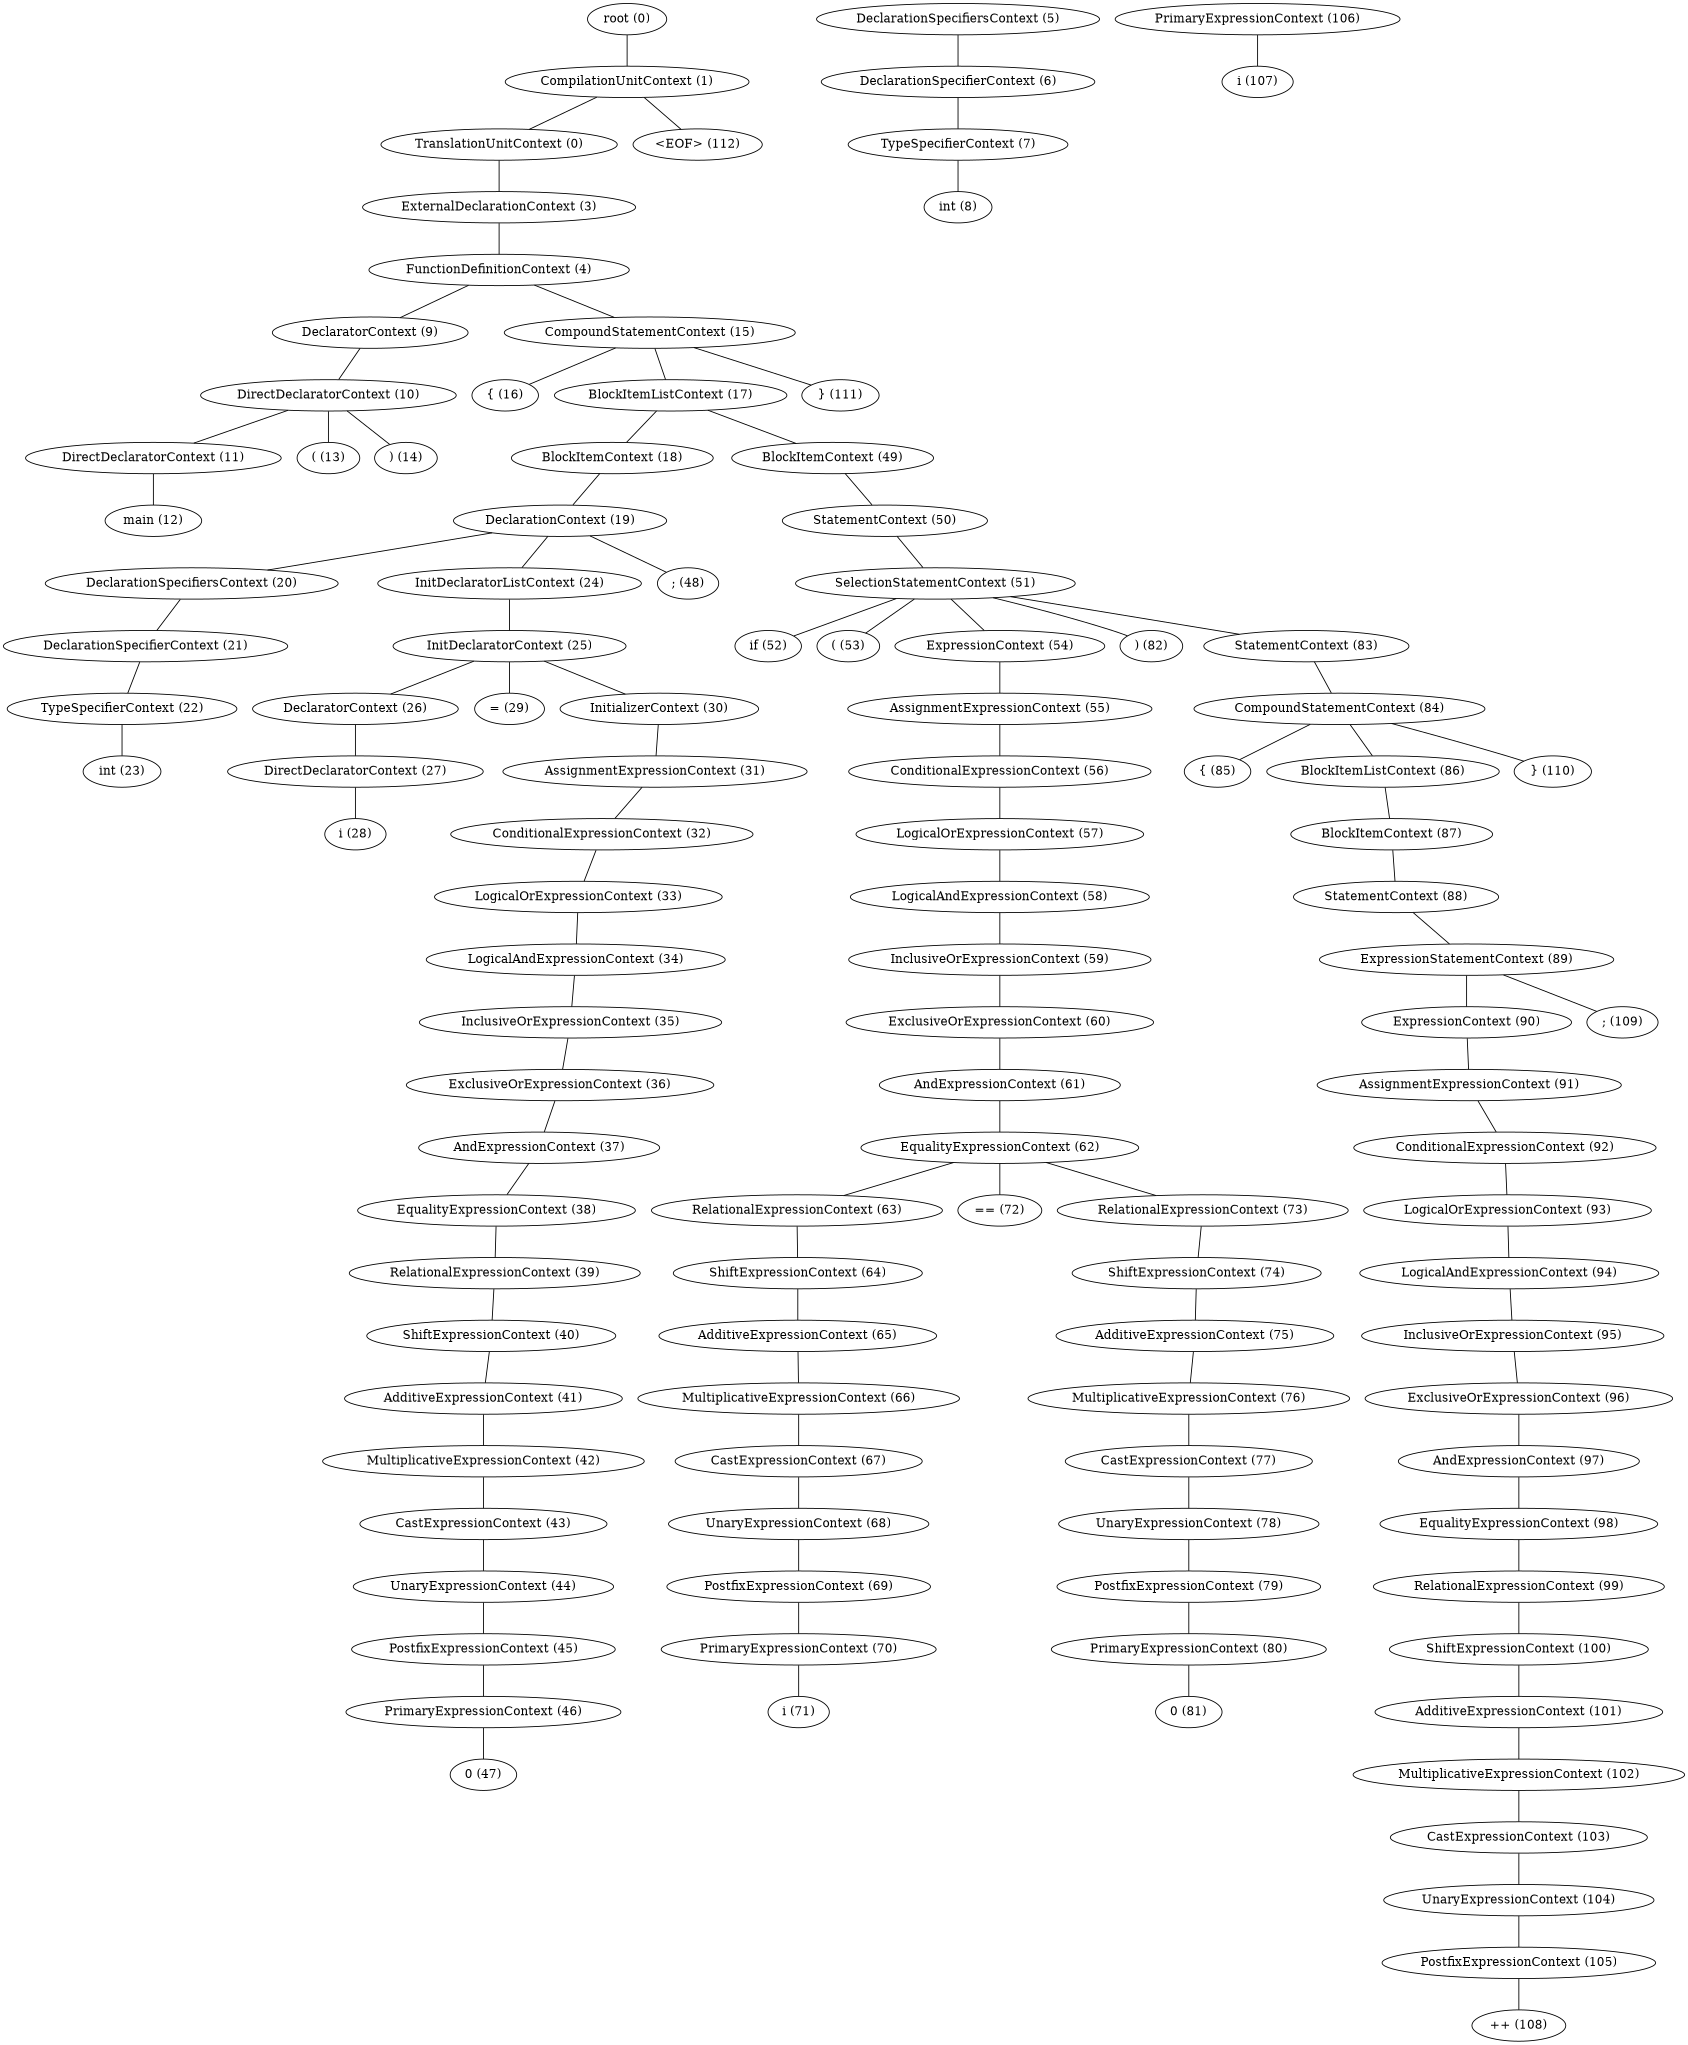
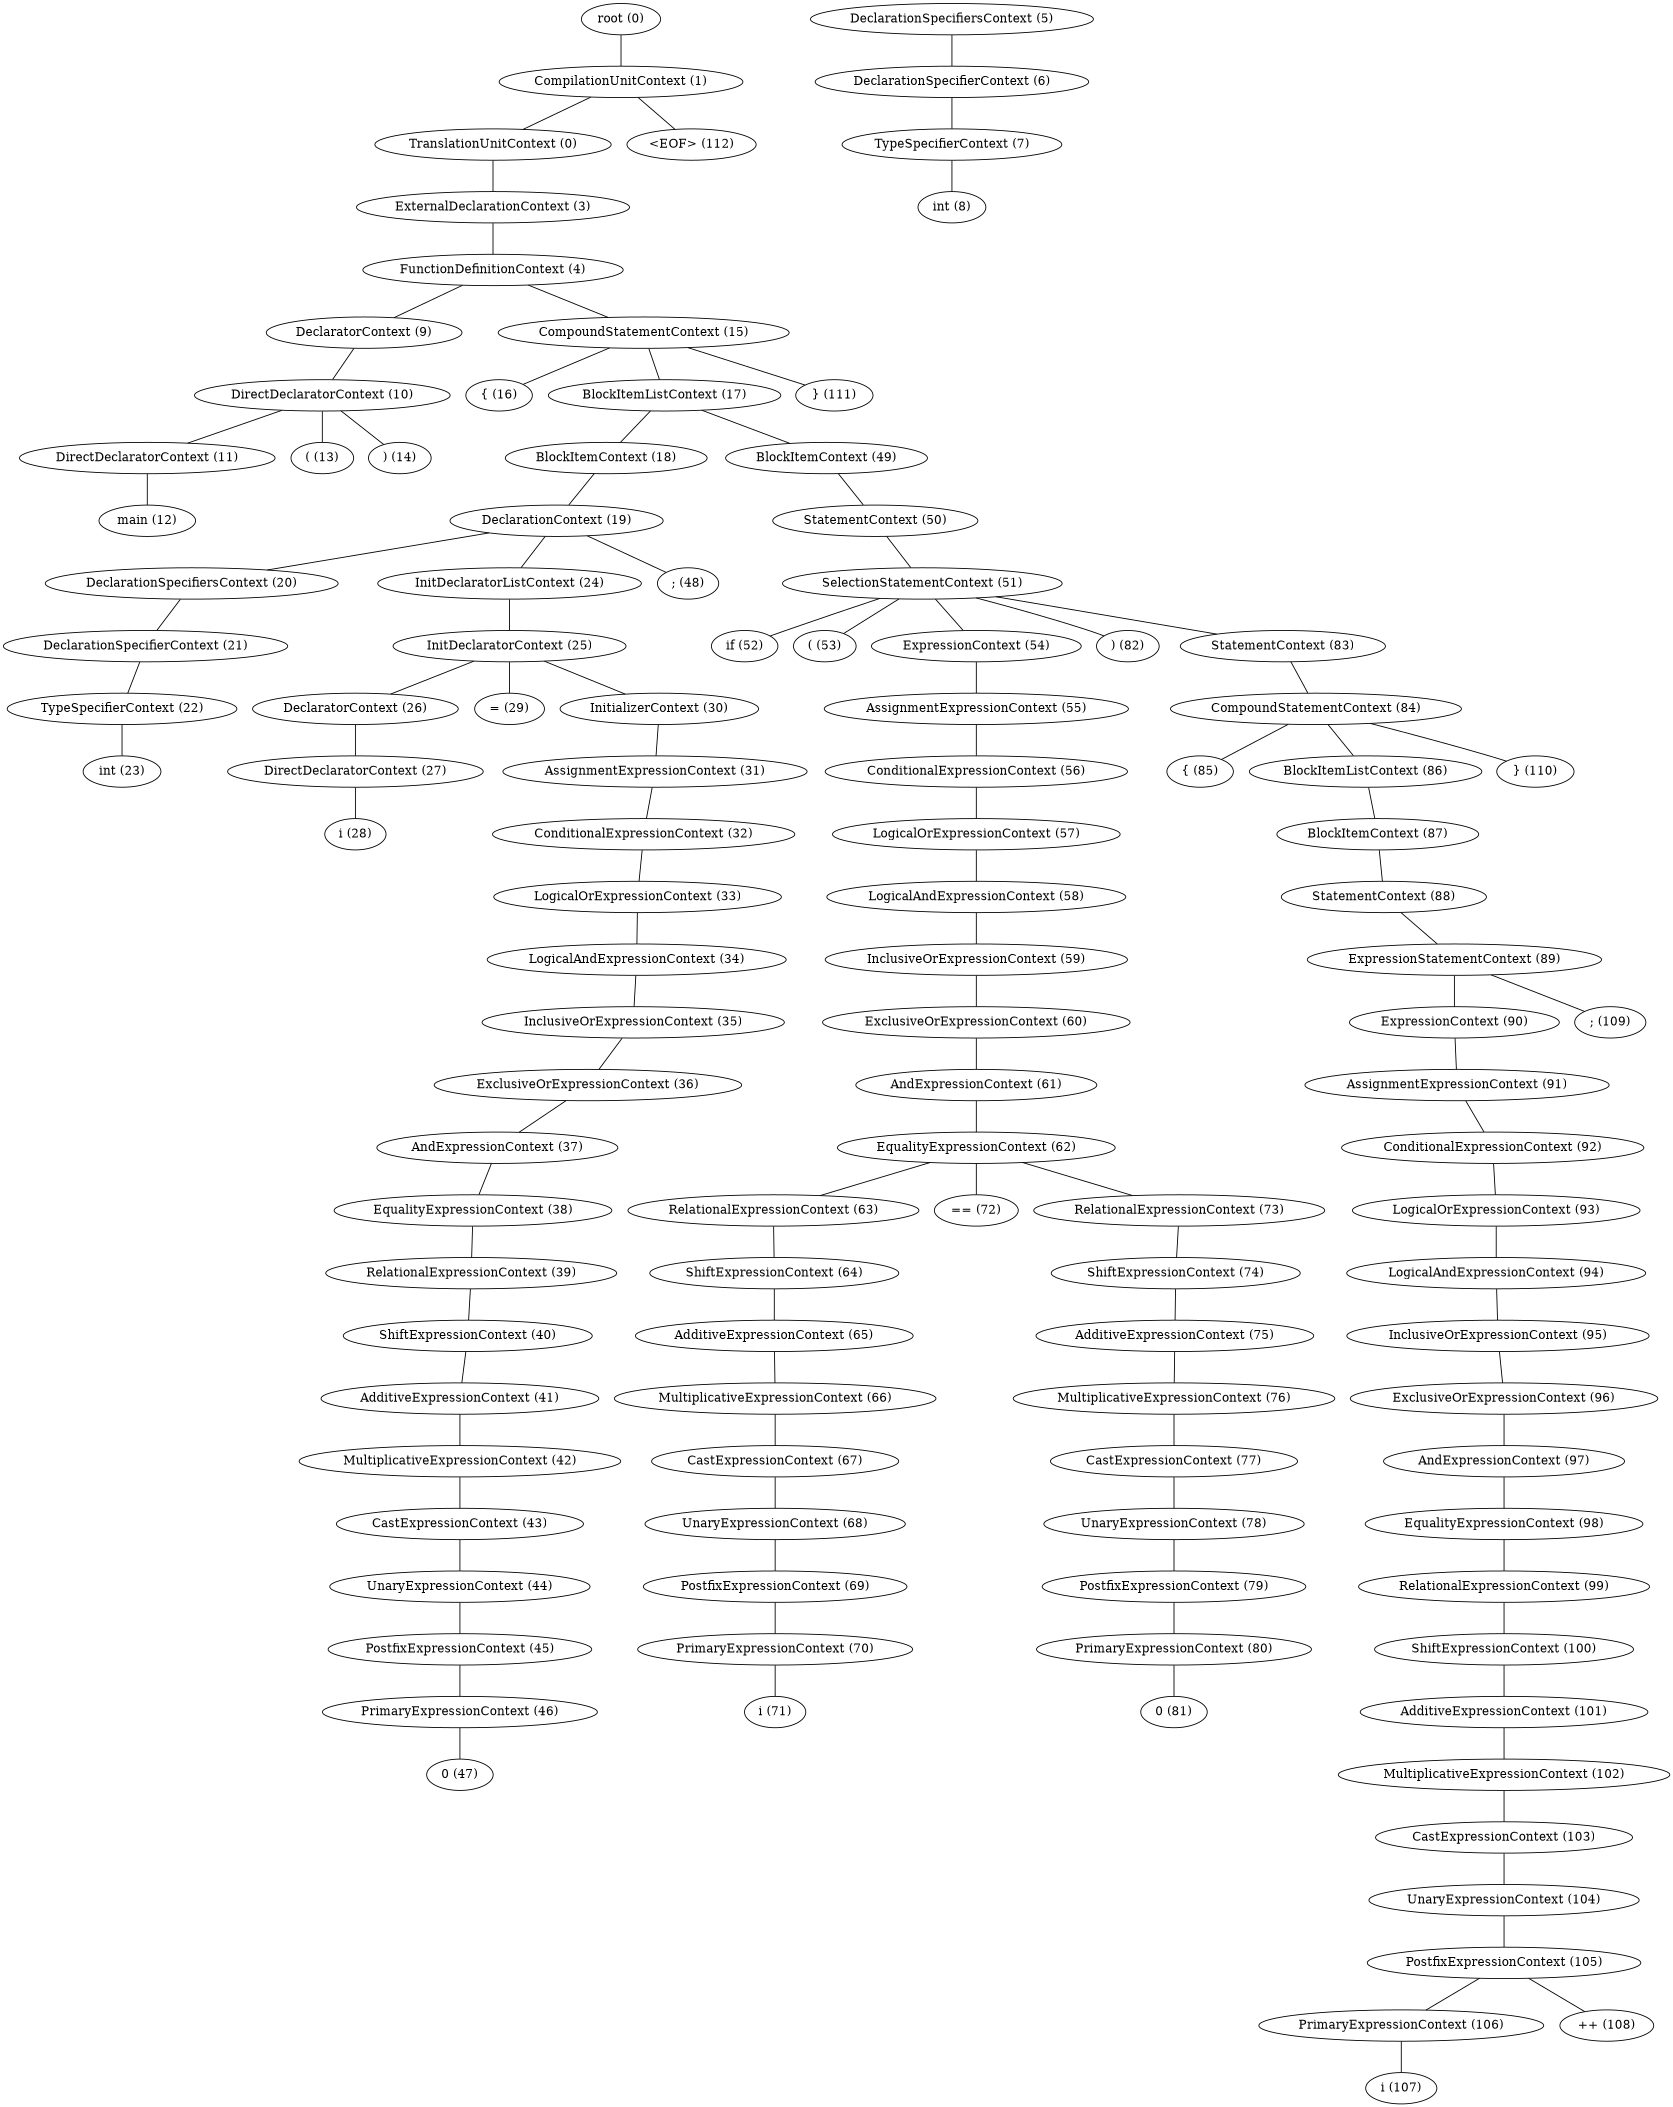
none -> (1453, 1994)
